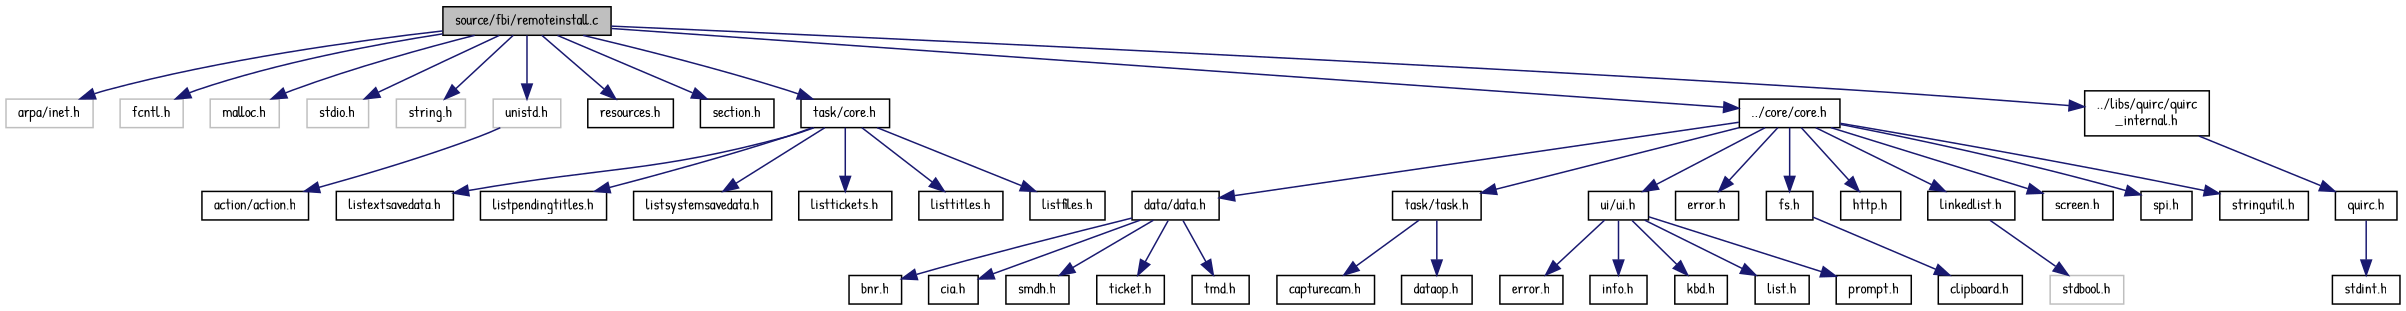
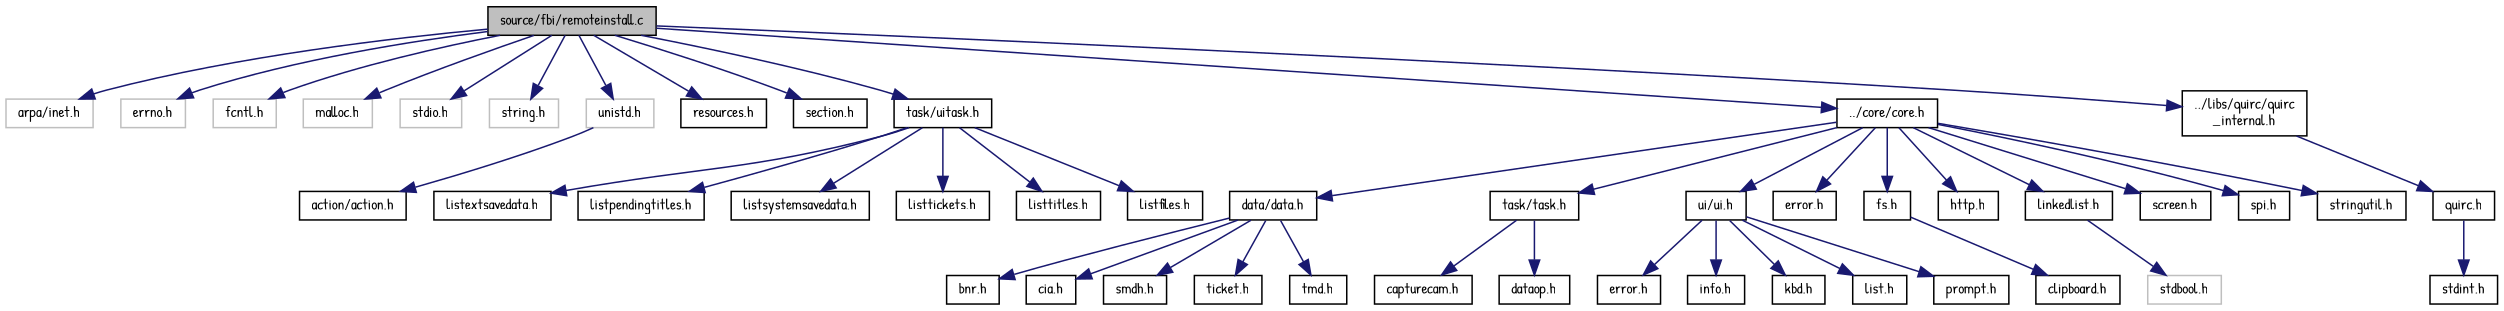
none -> (153, 113)
(845, 113) -> (943, 113)
